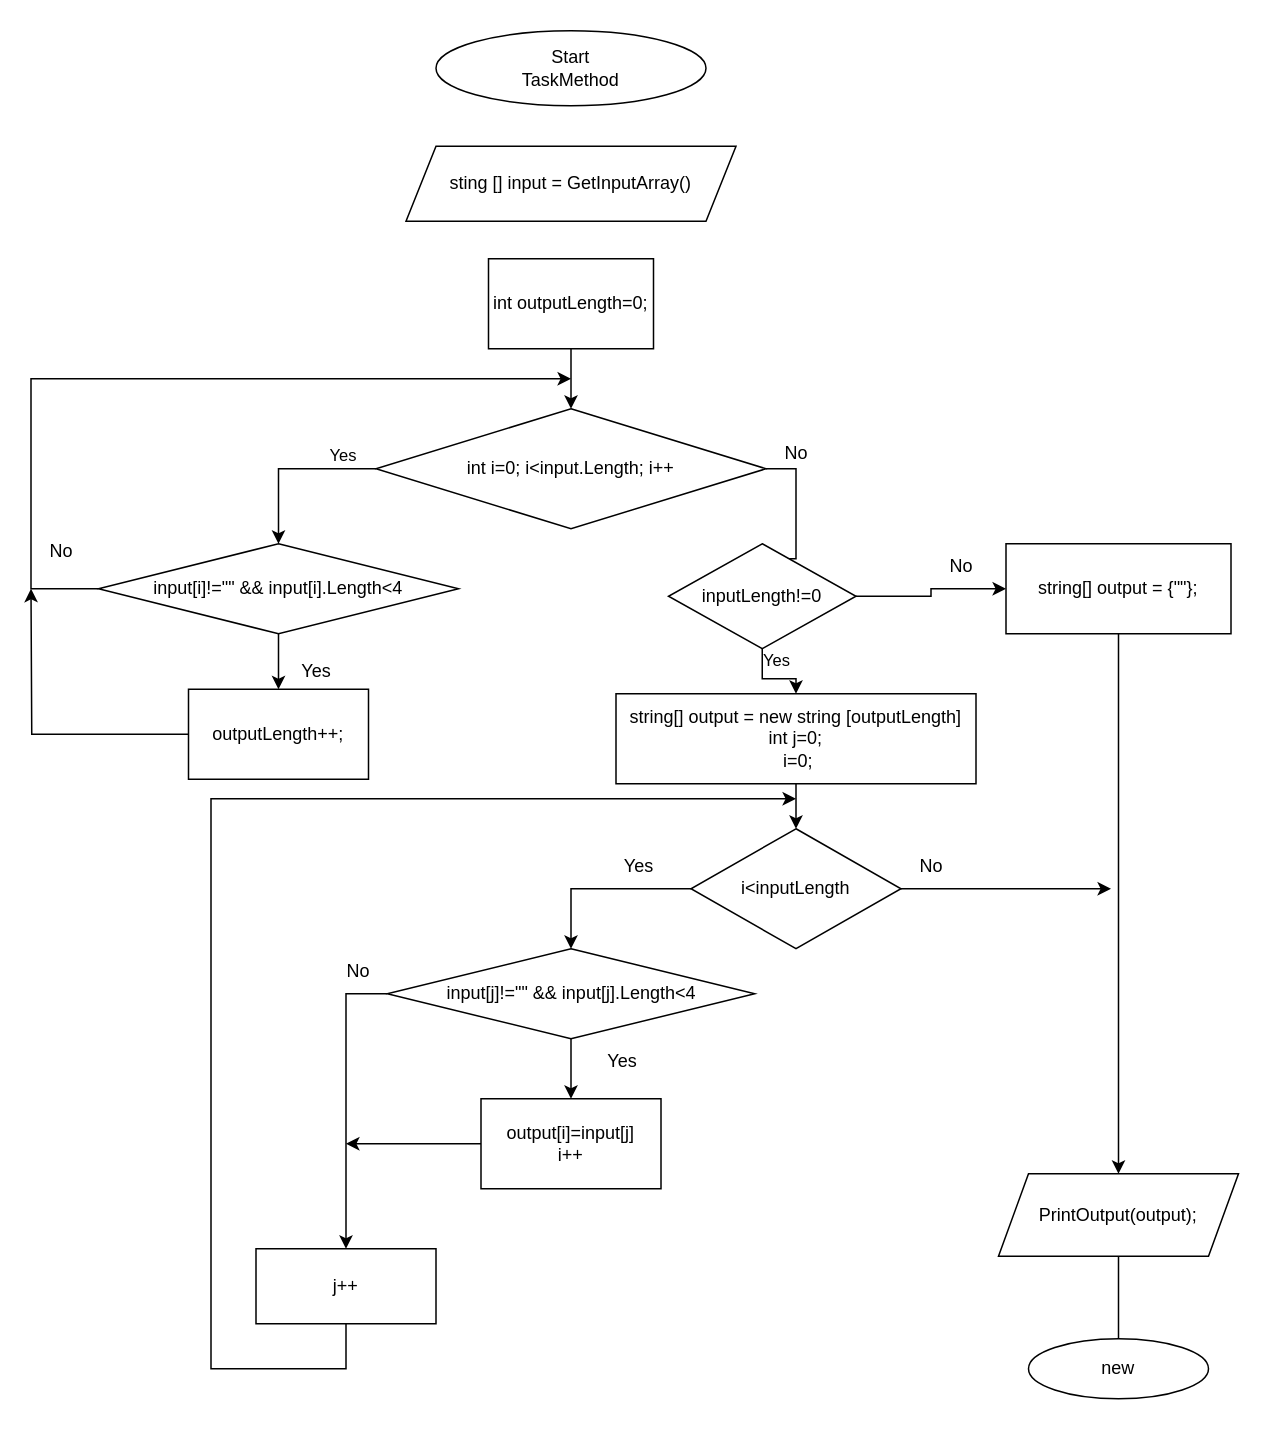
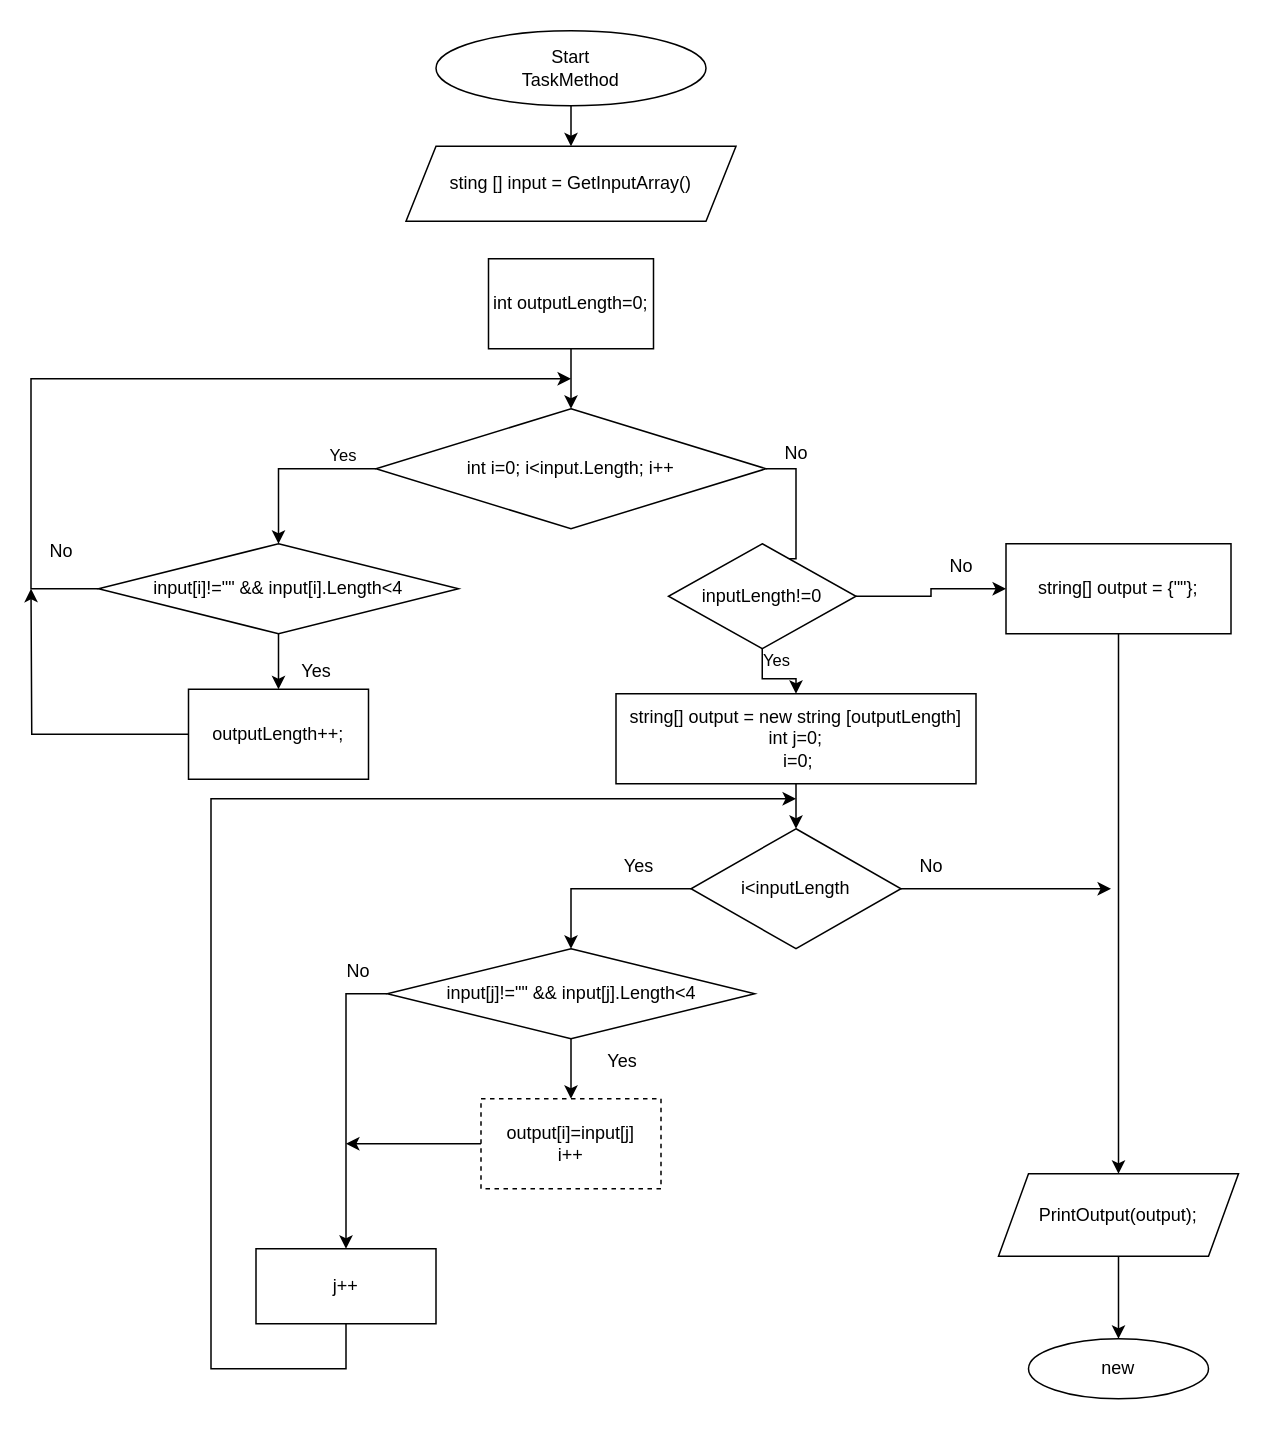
none -> (571, 132)
(571, 1144) -> (571, 1144)
(1118, 1331) -> (1118, 1327)
